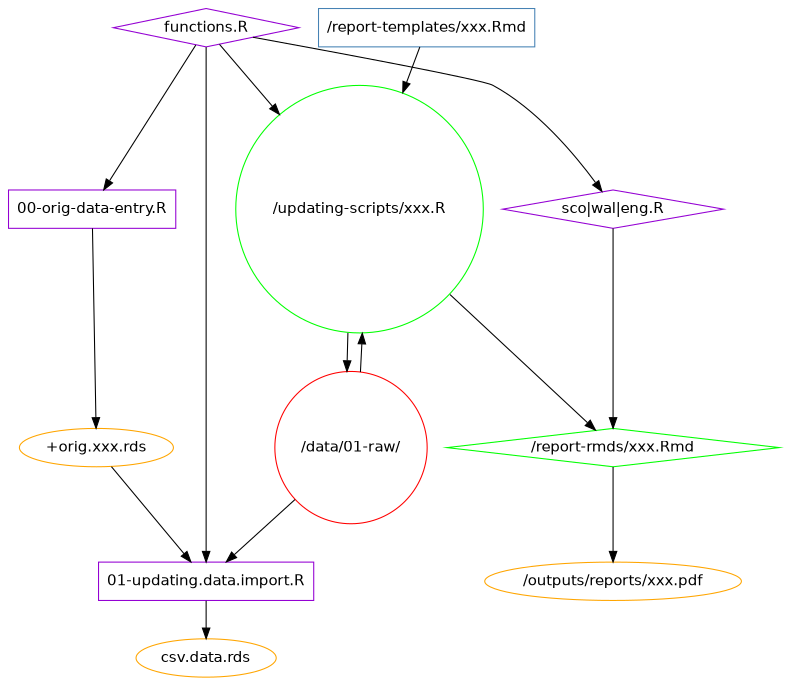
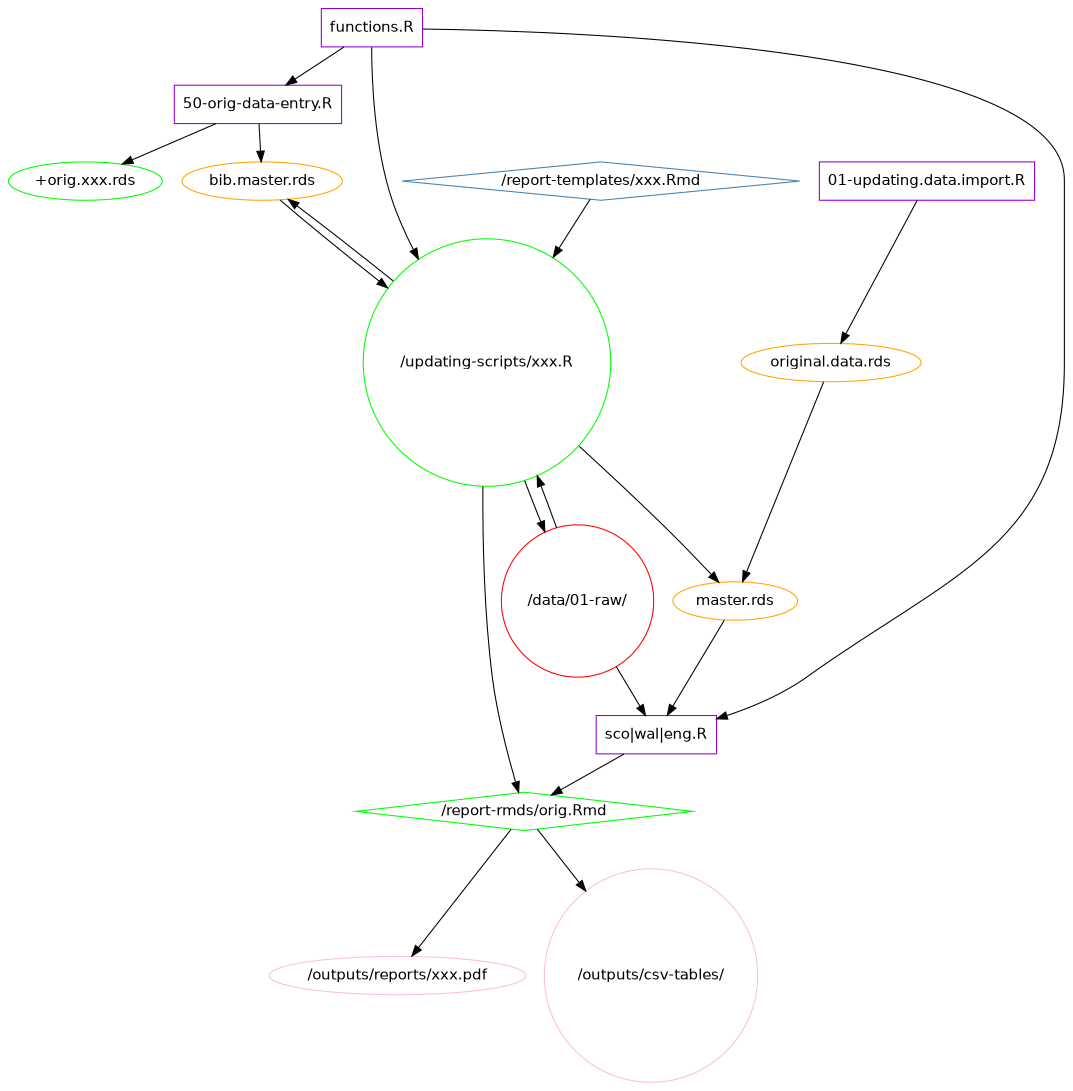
(206, 28) -> (372, 28)
(427, 28) -> (601, 181)
none -> (262, 181)
(92, 209) -> (258, 104)
(613, 209) -> (656, 735)
(206, 299) -> none
(96, 448) -> (85, 181)
(613, 448) -> (524, 811)
(148, 510) -> none
(265, 527) -> (628, 686)
(613, 581) -> (397, 975)
none -> (735, 601)
(206, 658) -> (831, 363)
none -> (651, 975)
